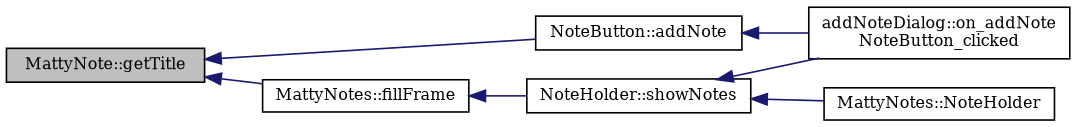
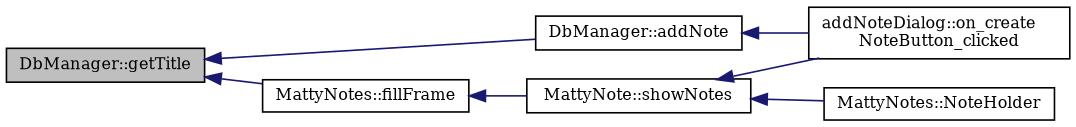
(639, 33) -> (639, 33)
(939, 33) -> (939, 33)
(106, 65) -> (106, 65)
(639, 96) -> (639, 96)
